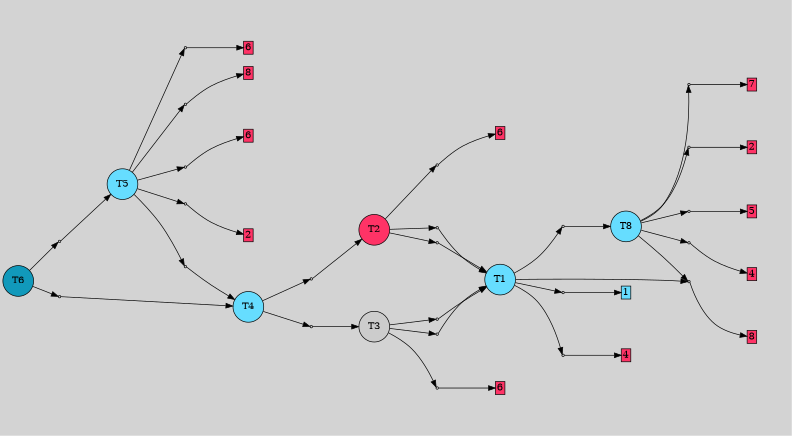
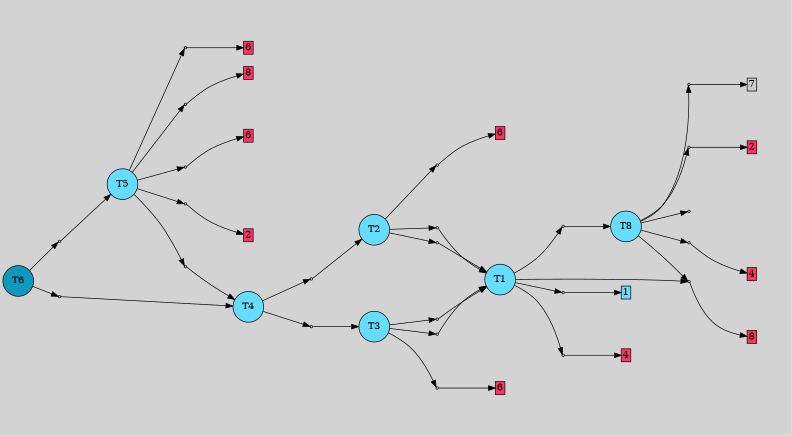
(752, 85) -> (752, 85)
(752, 211) -> none
(374, 230) -> (374, 230)
(374, 327) -> (374, 327)
